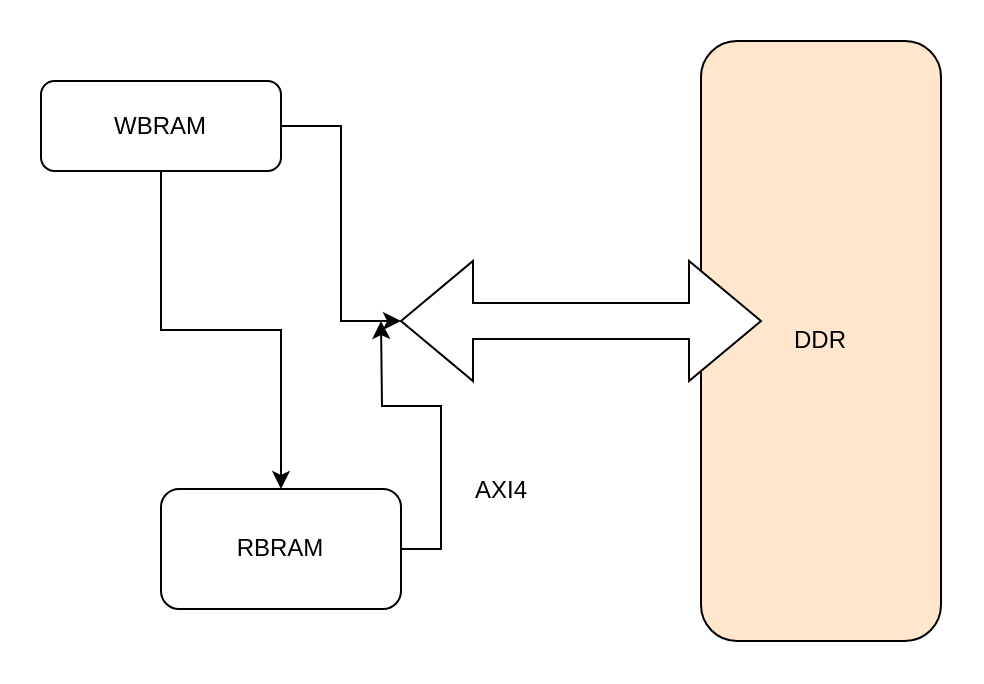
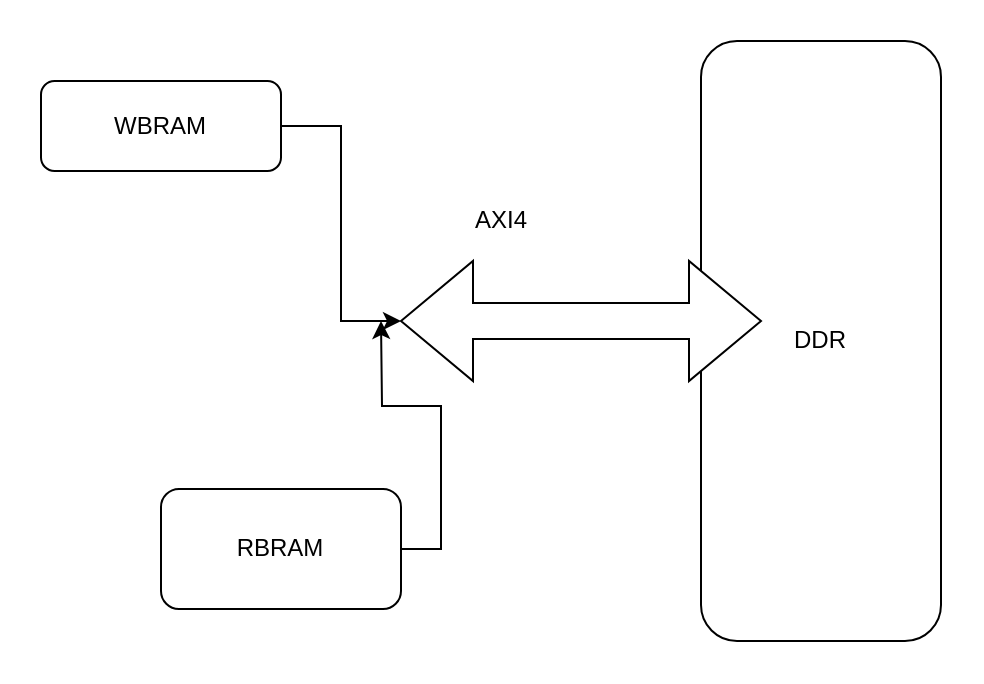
(214, 330) -> none
(821, 341) -> (821, 341)
(501, 491) -> (501, 221)
